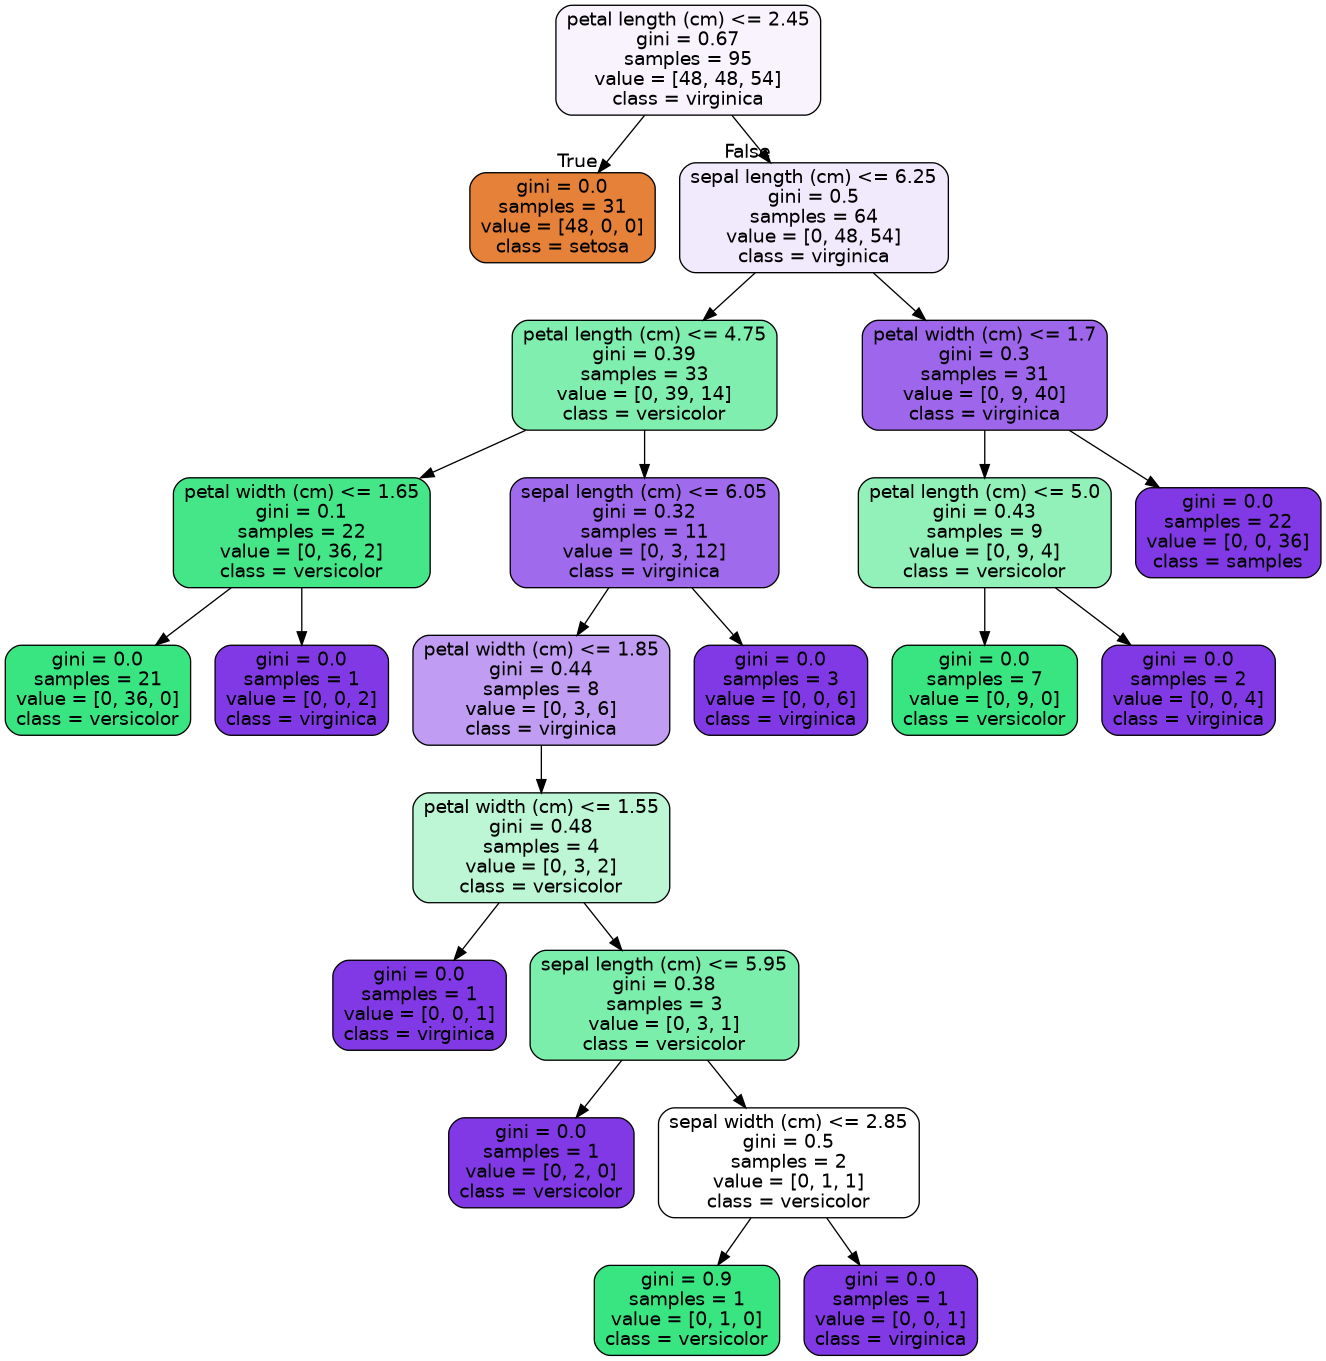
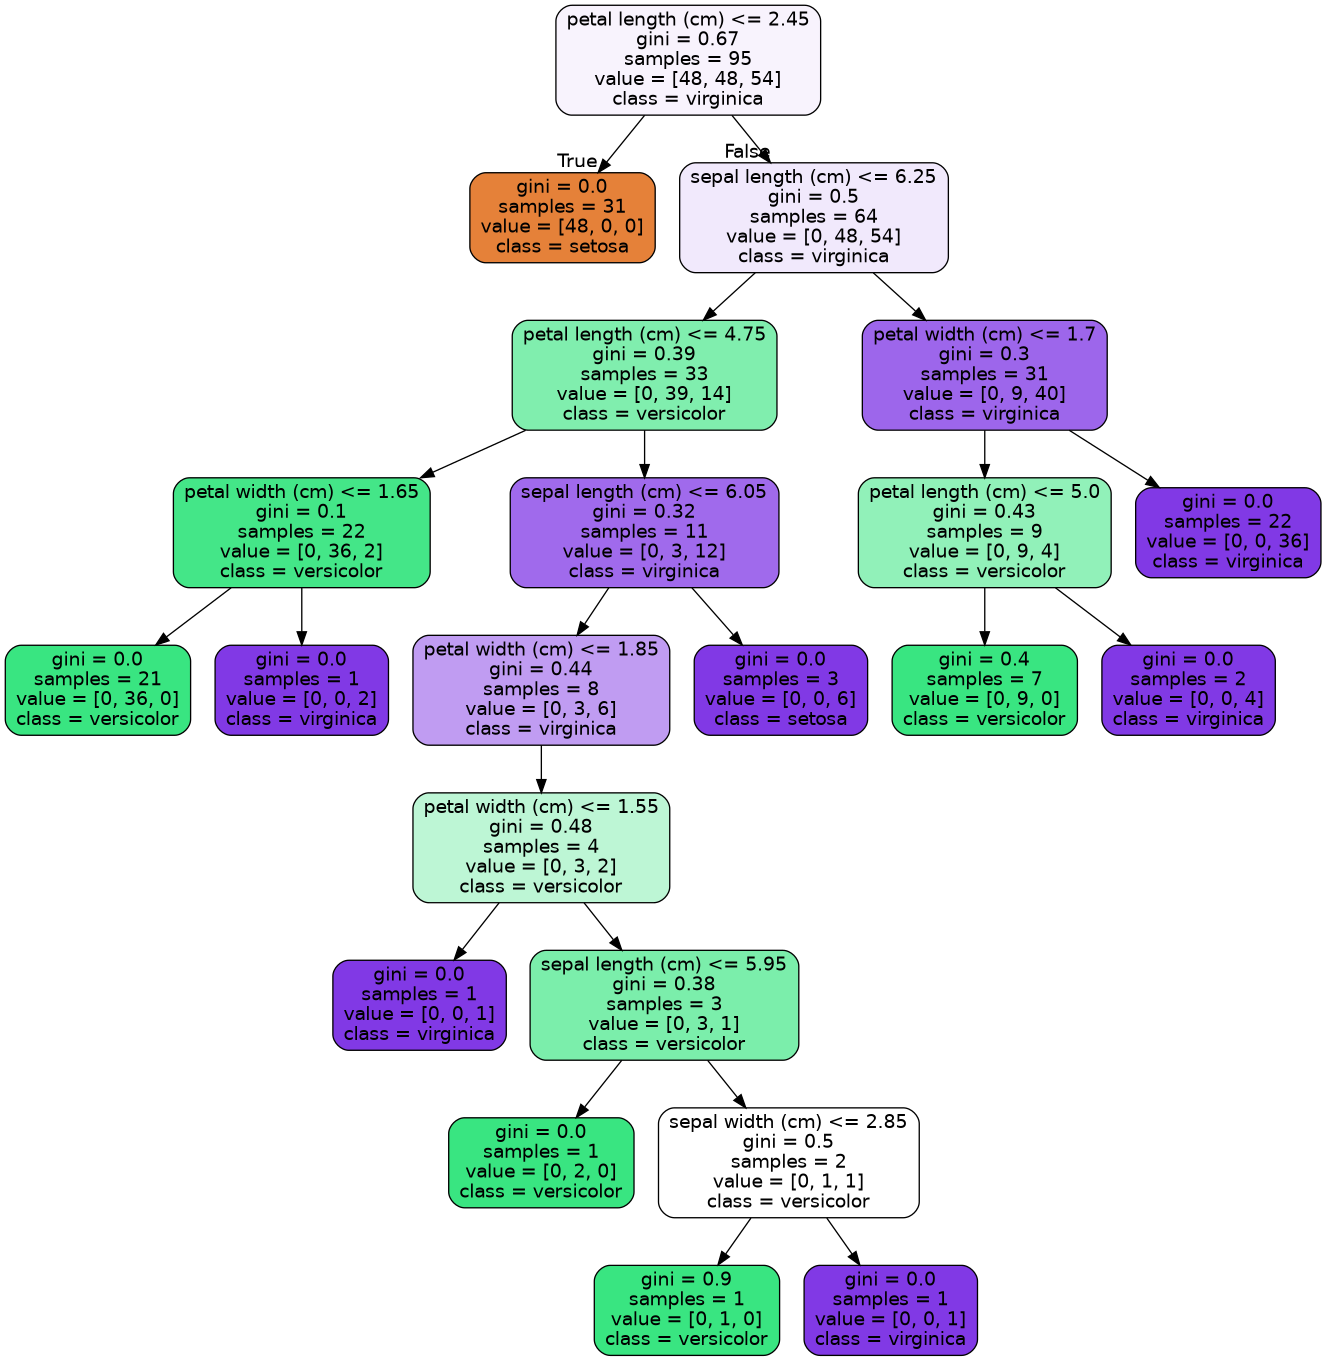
(1228, 533) -> (1228, 533)
(781, 690) -> (781, 690)
(985, 690) -> (985, 690)
(541, 1163) -> (541, 1163)
